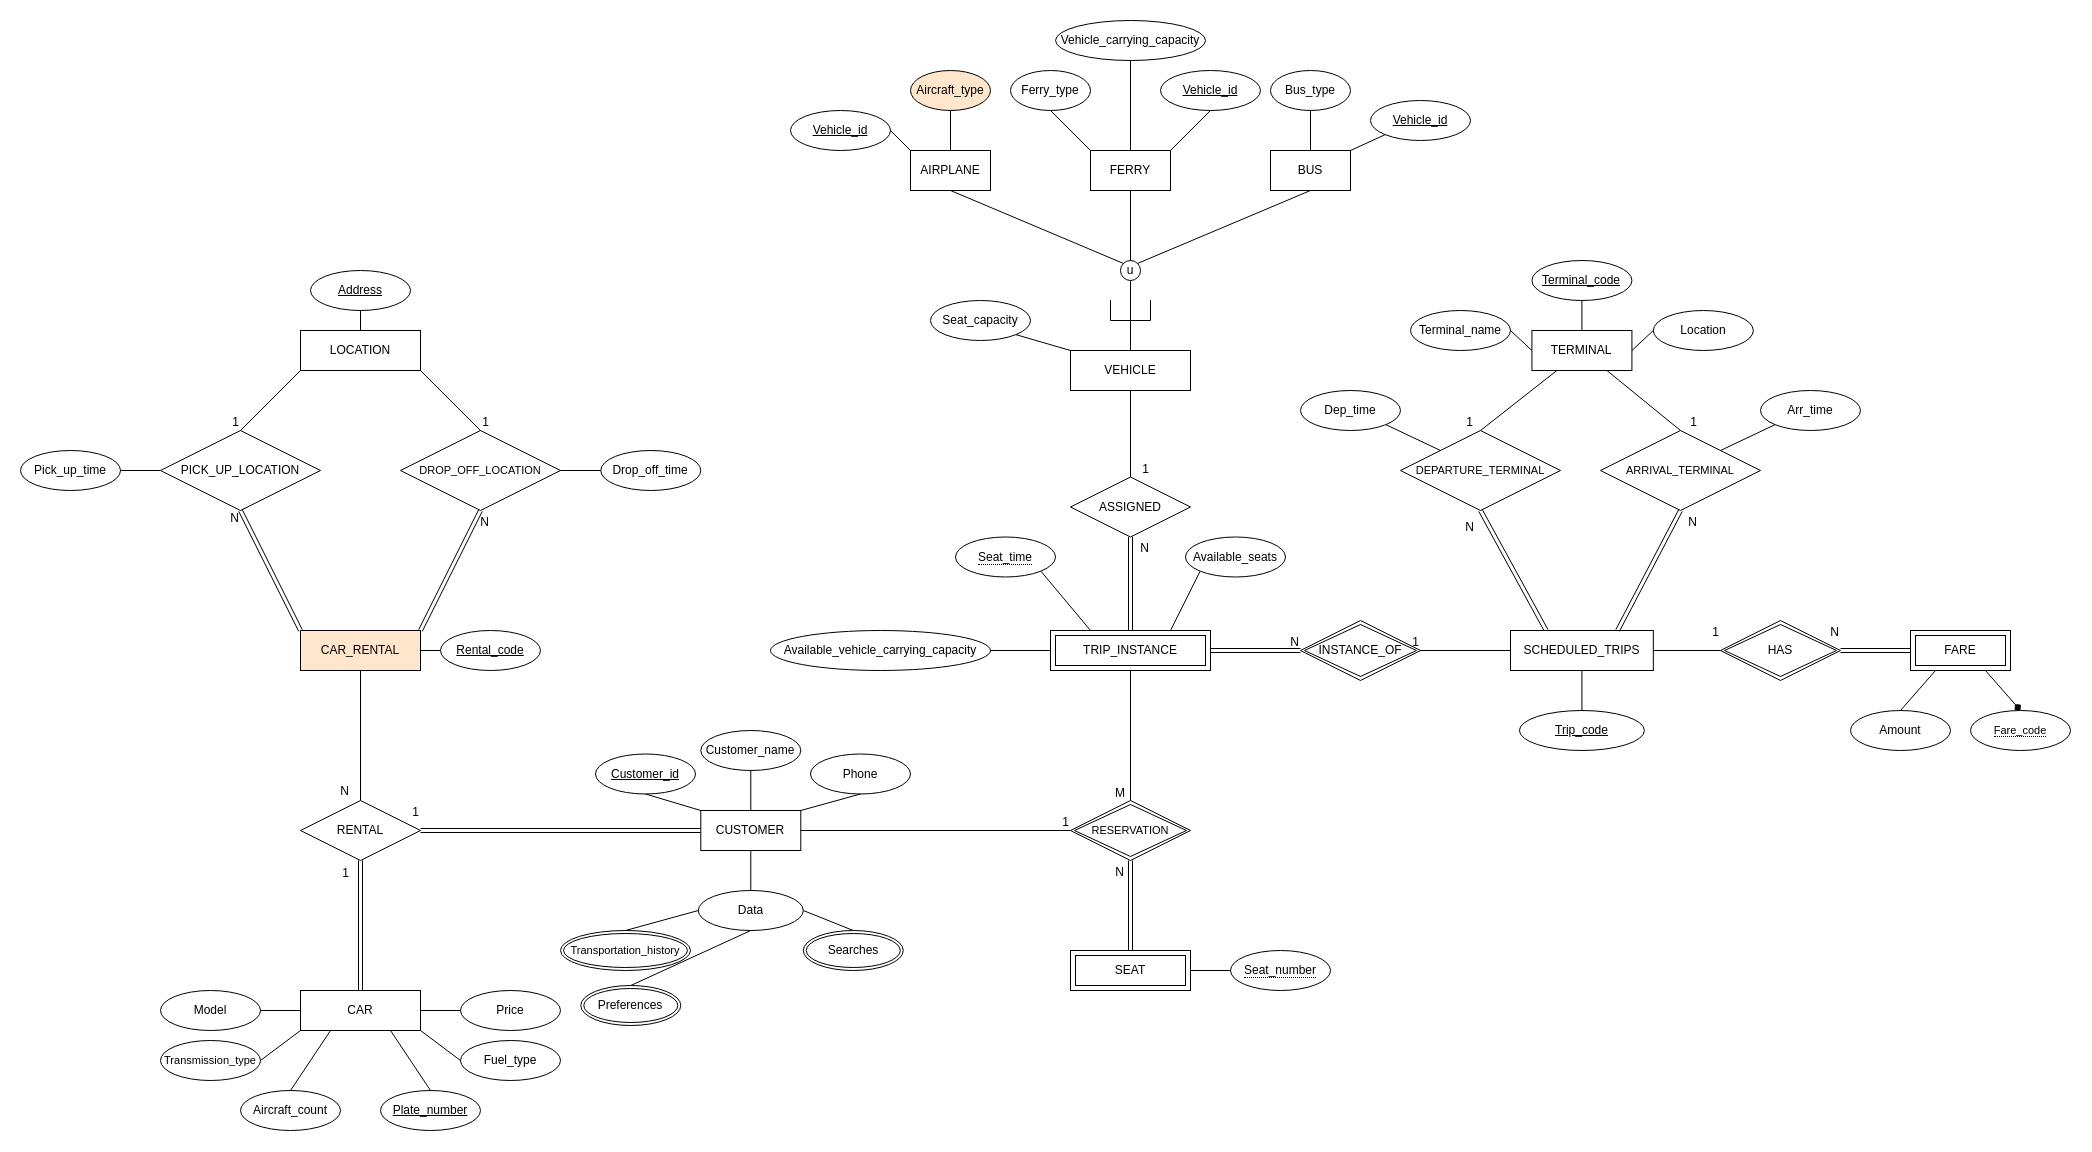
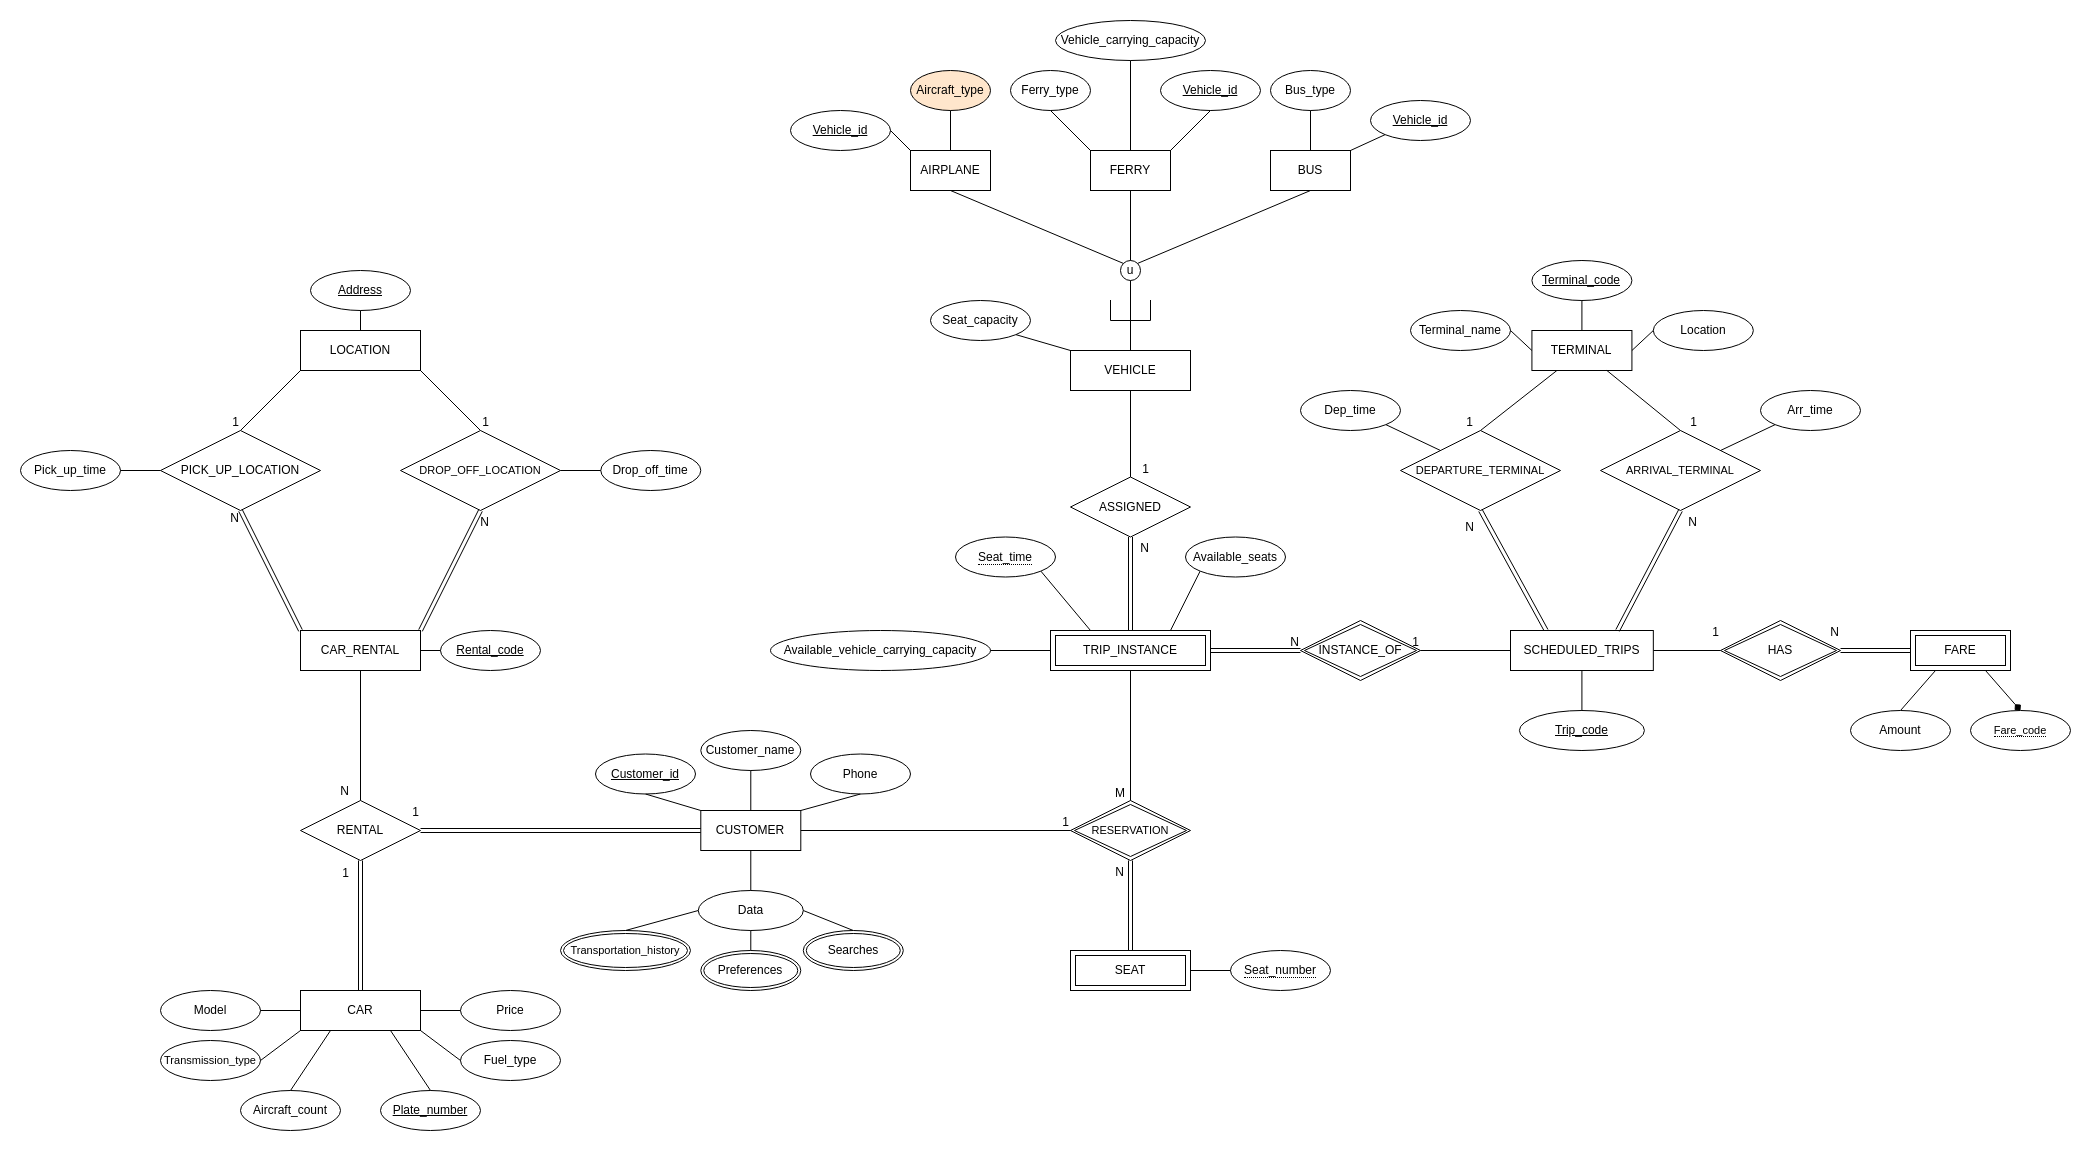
(361, 651) -> (361, 651)
(631, 1006) -> (751, 971)
